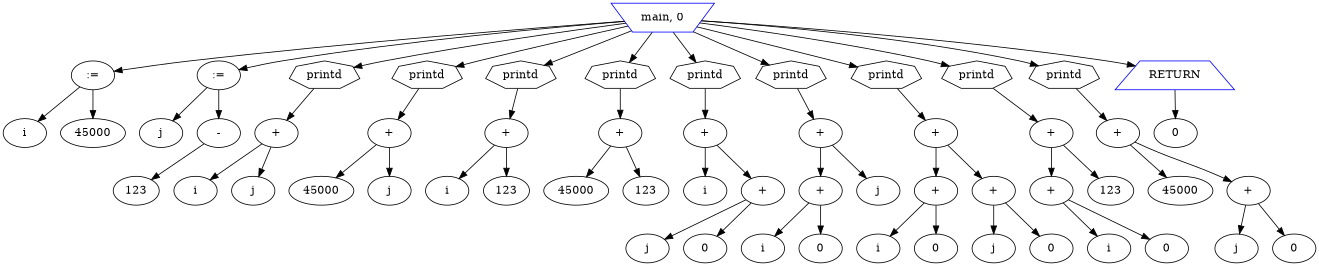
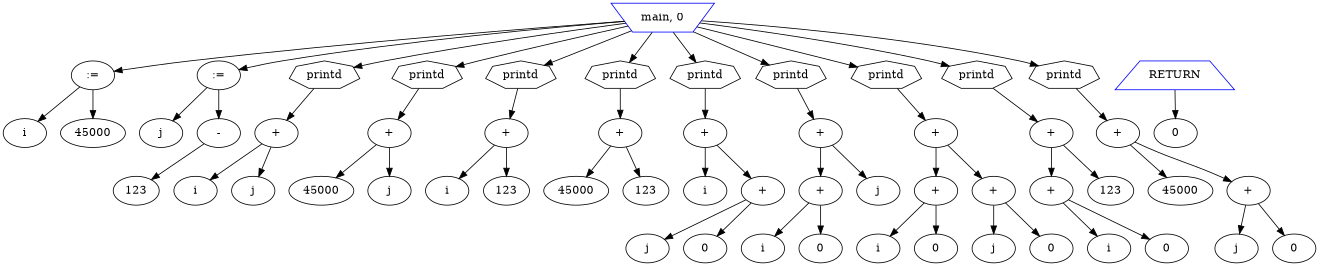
(925, 39) -> none
